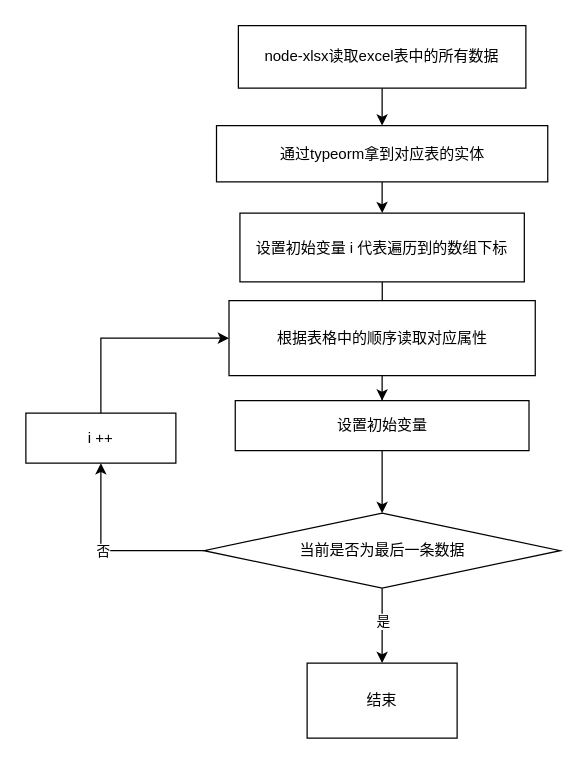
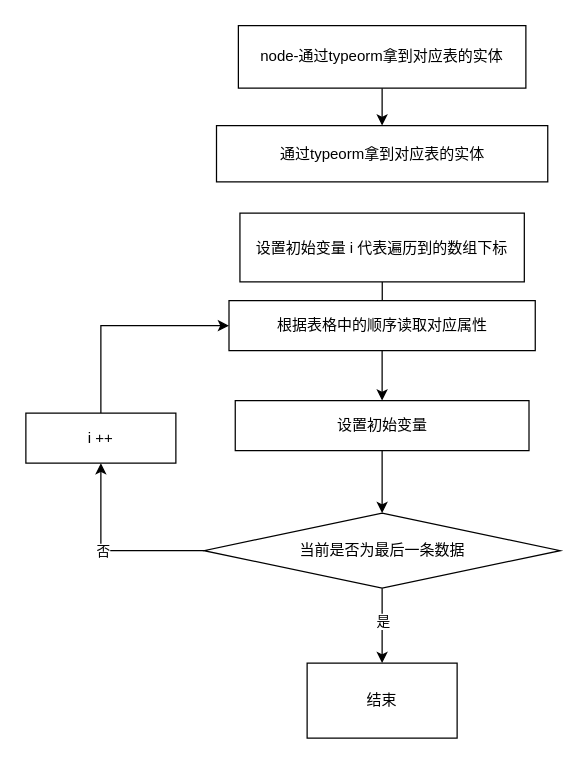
(382, 57) -> (382, 57)
(382, 195) -> none
(382, 338) -> (382, 326)
